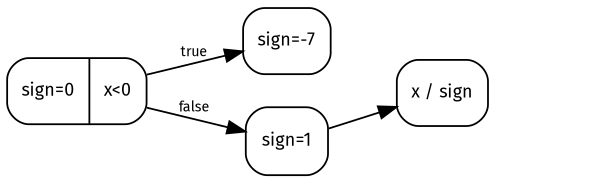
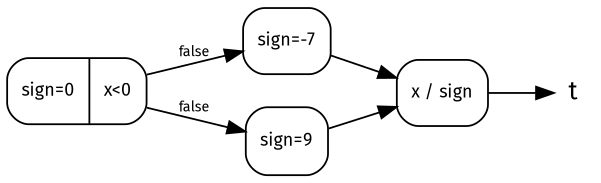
(195, 53) -> (195, 53)
none -> (355, 64)
none -> (574, 93)
(287, 141) -> (287, 141)
